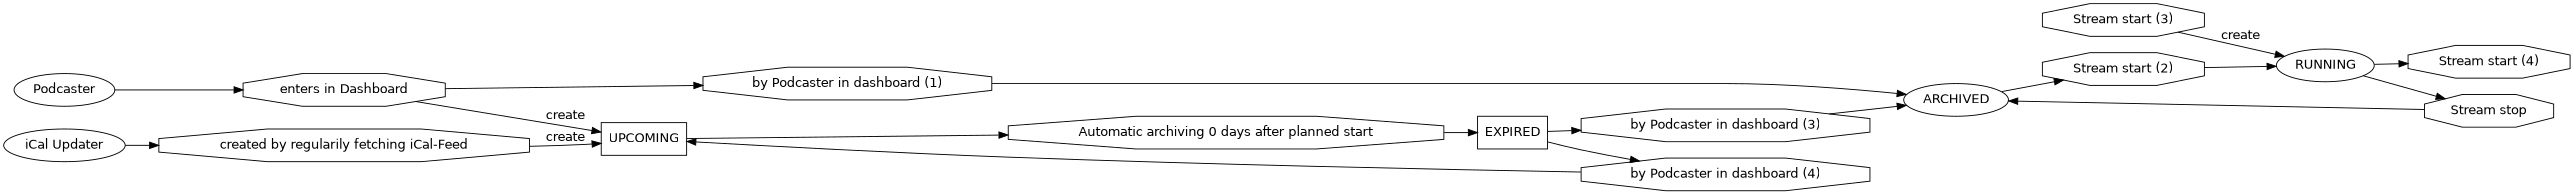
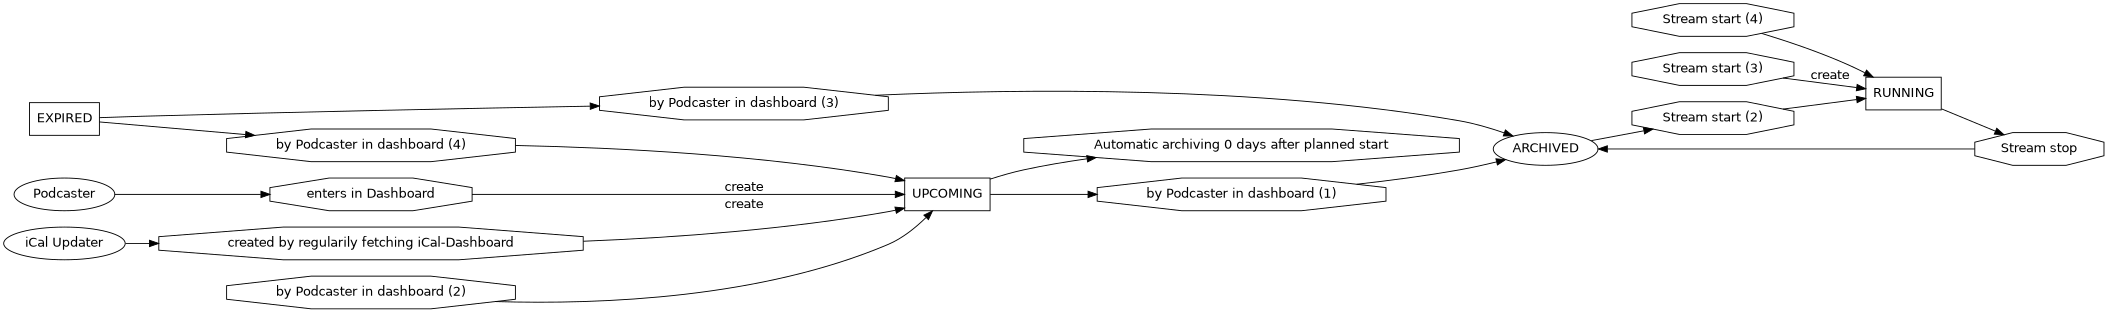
(2387, 64) -> (1814, 51)
(2325, 65) -> (1904, 94)
(570, 87) -> (1039, 194)
(1456, 133) -> none
(344, 145) -> (371, 243)
none -> (371, 292)
